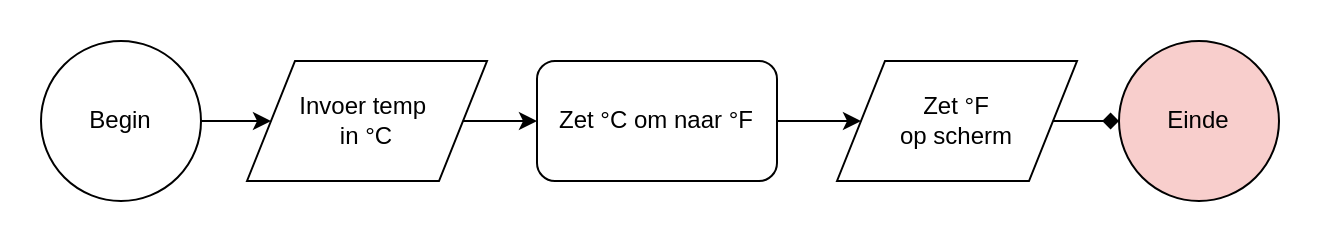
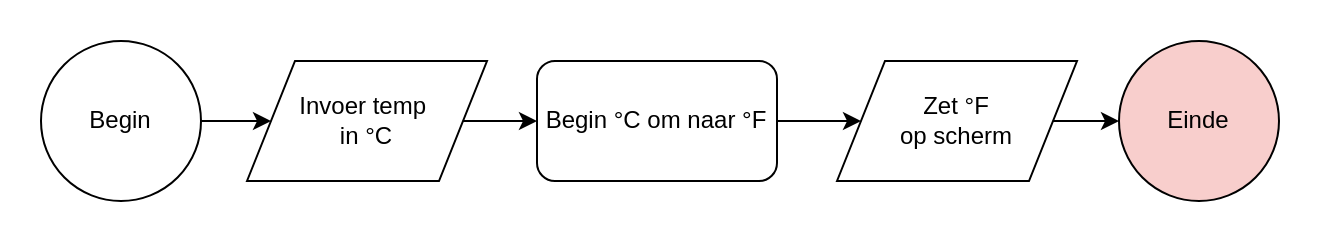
(657, 121) -> (657, 121)
(1103, 121) -> (1104, 121)
